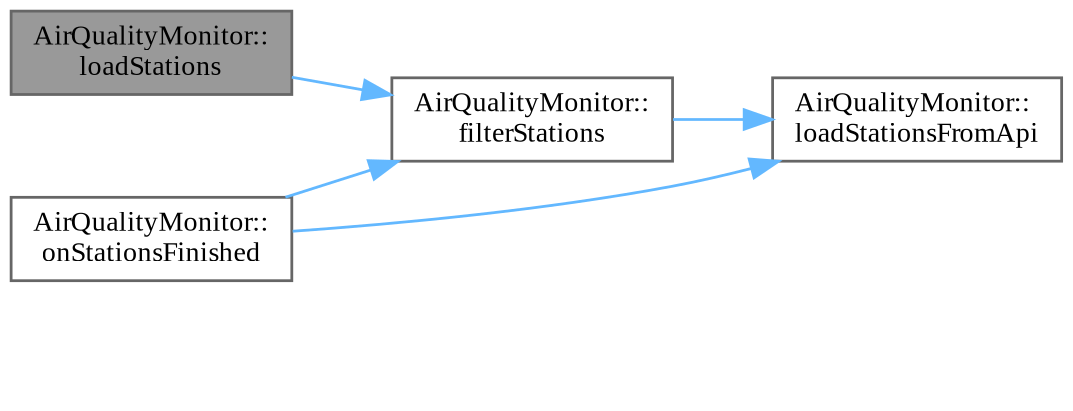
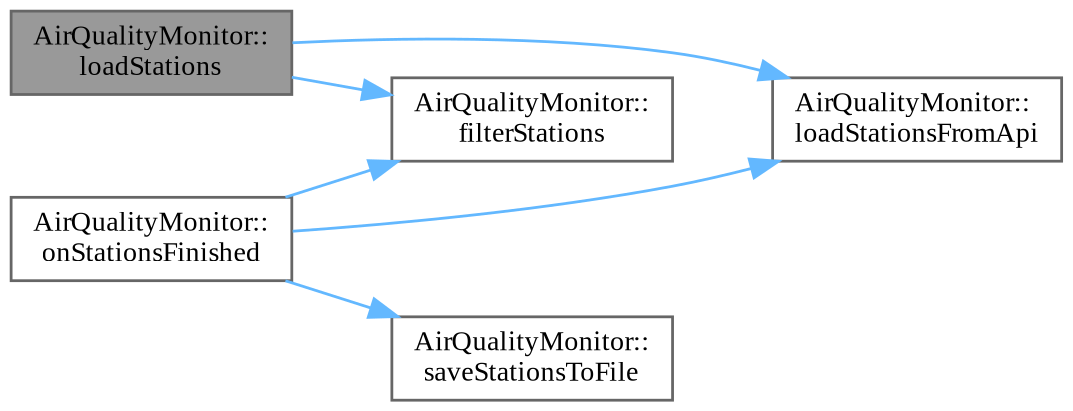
(708, 120) -> (528, 41)
none -> (532, 359)
